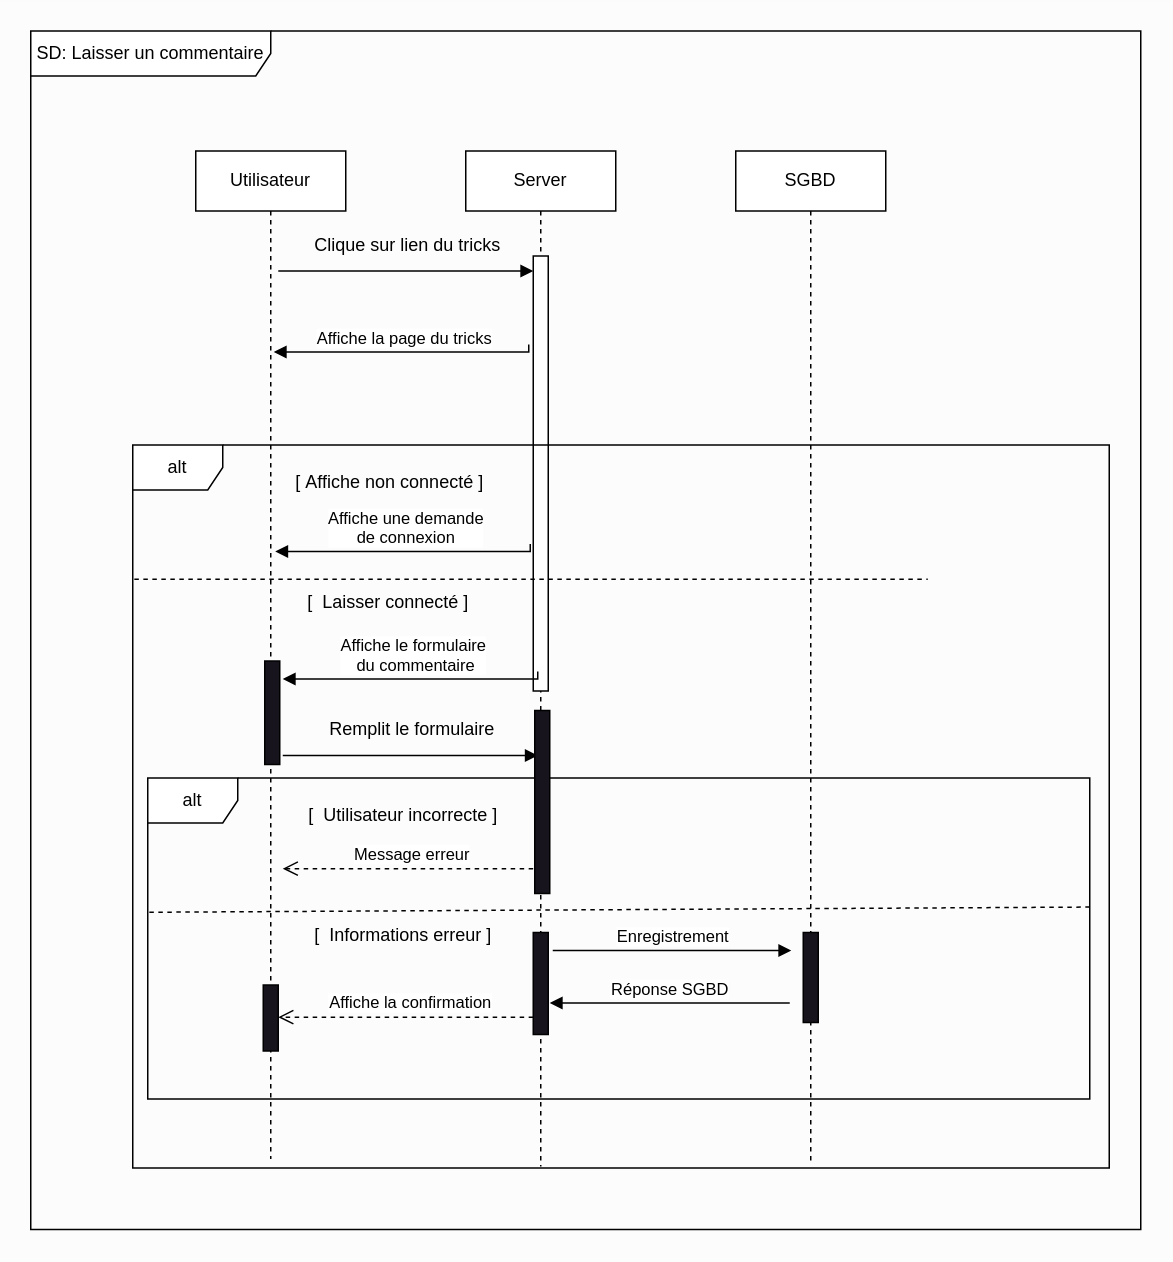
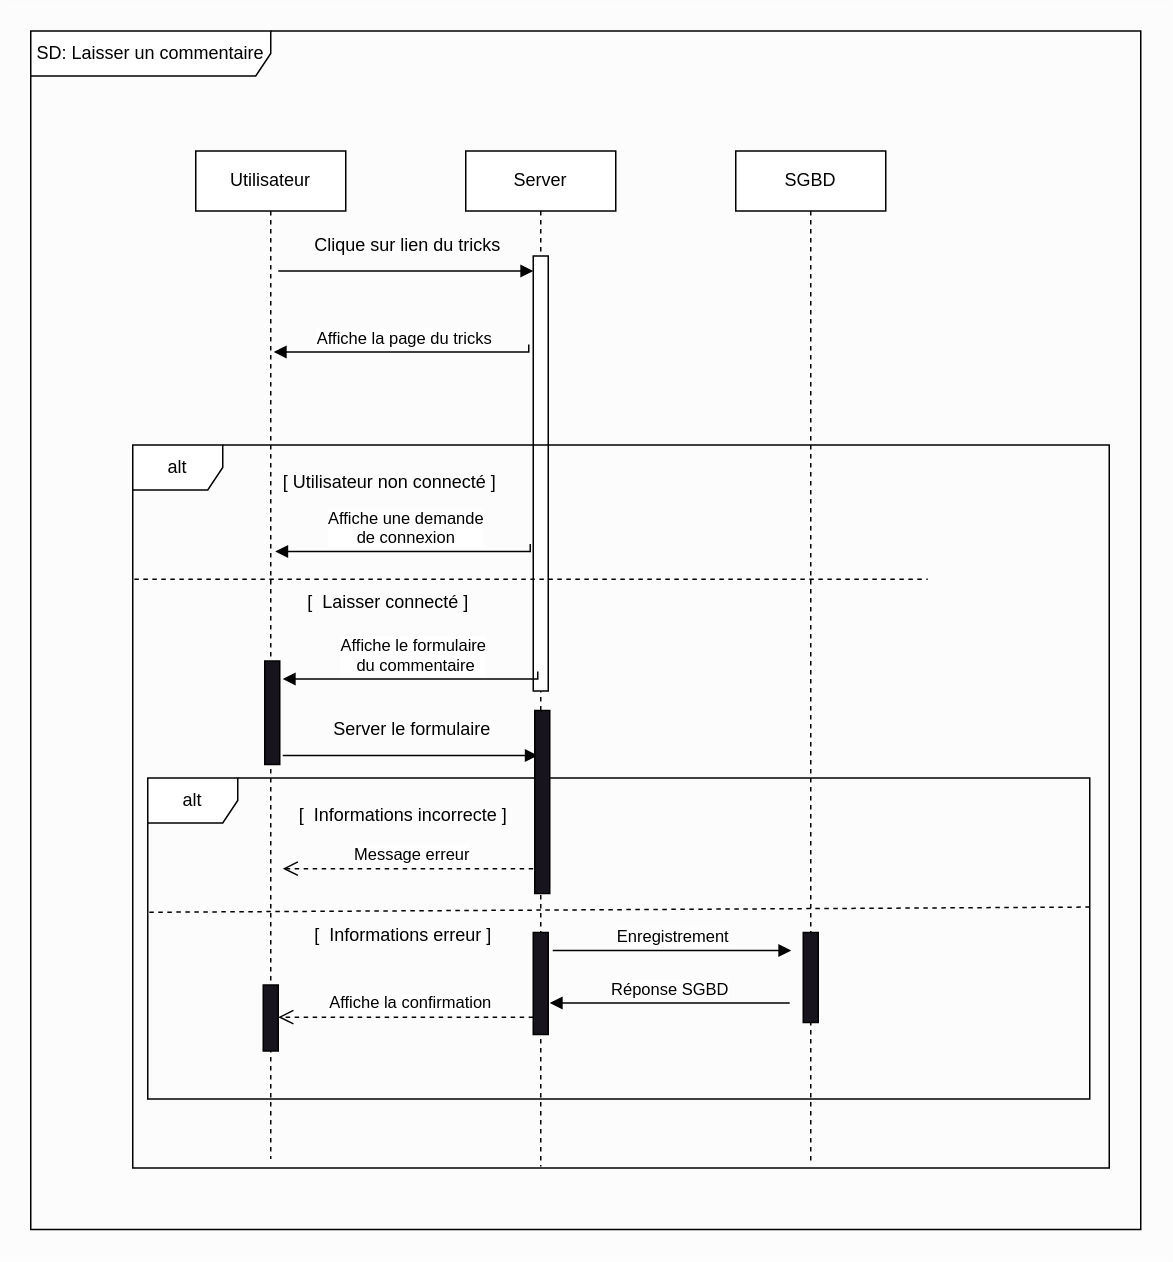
(390, 482) -> (390, 482)
(413, 730) -> (413, 730)
(404, 815) -> (404, 815)
